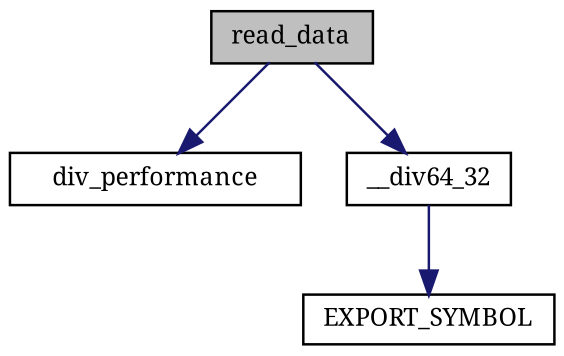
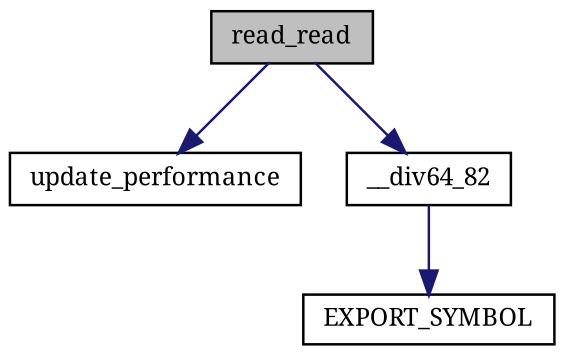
(292, 37) -> (292, 37)
(155, 179) -> (155, 179)
(429, 179) -> (429, 179)
